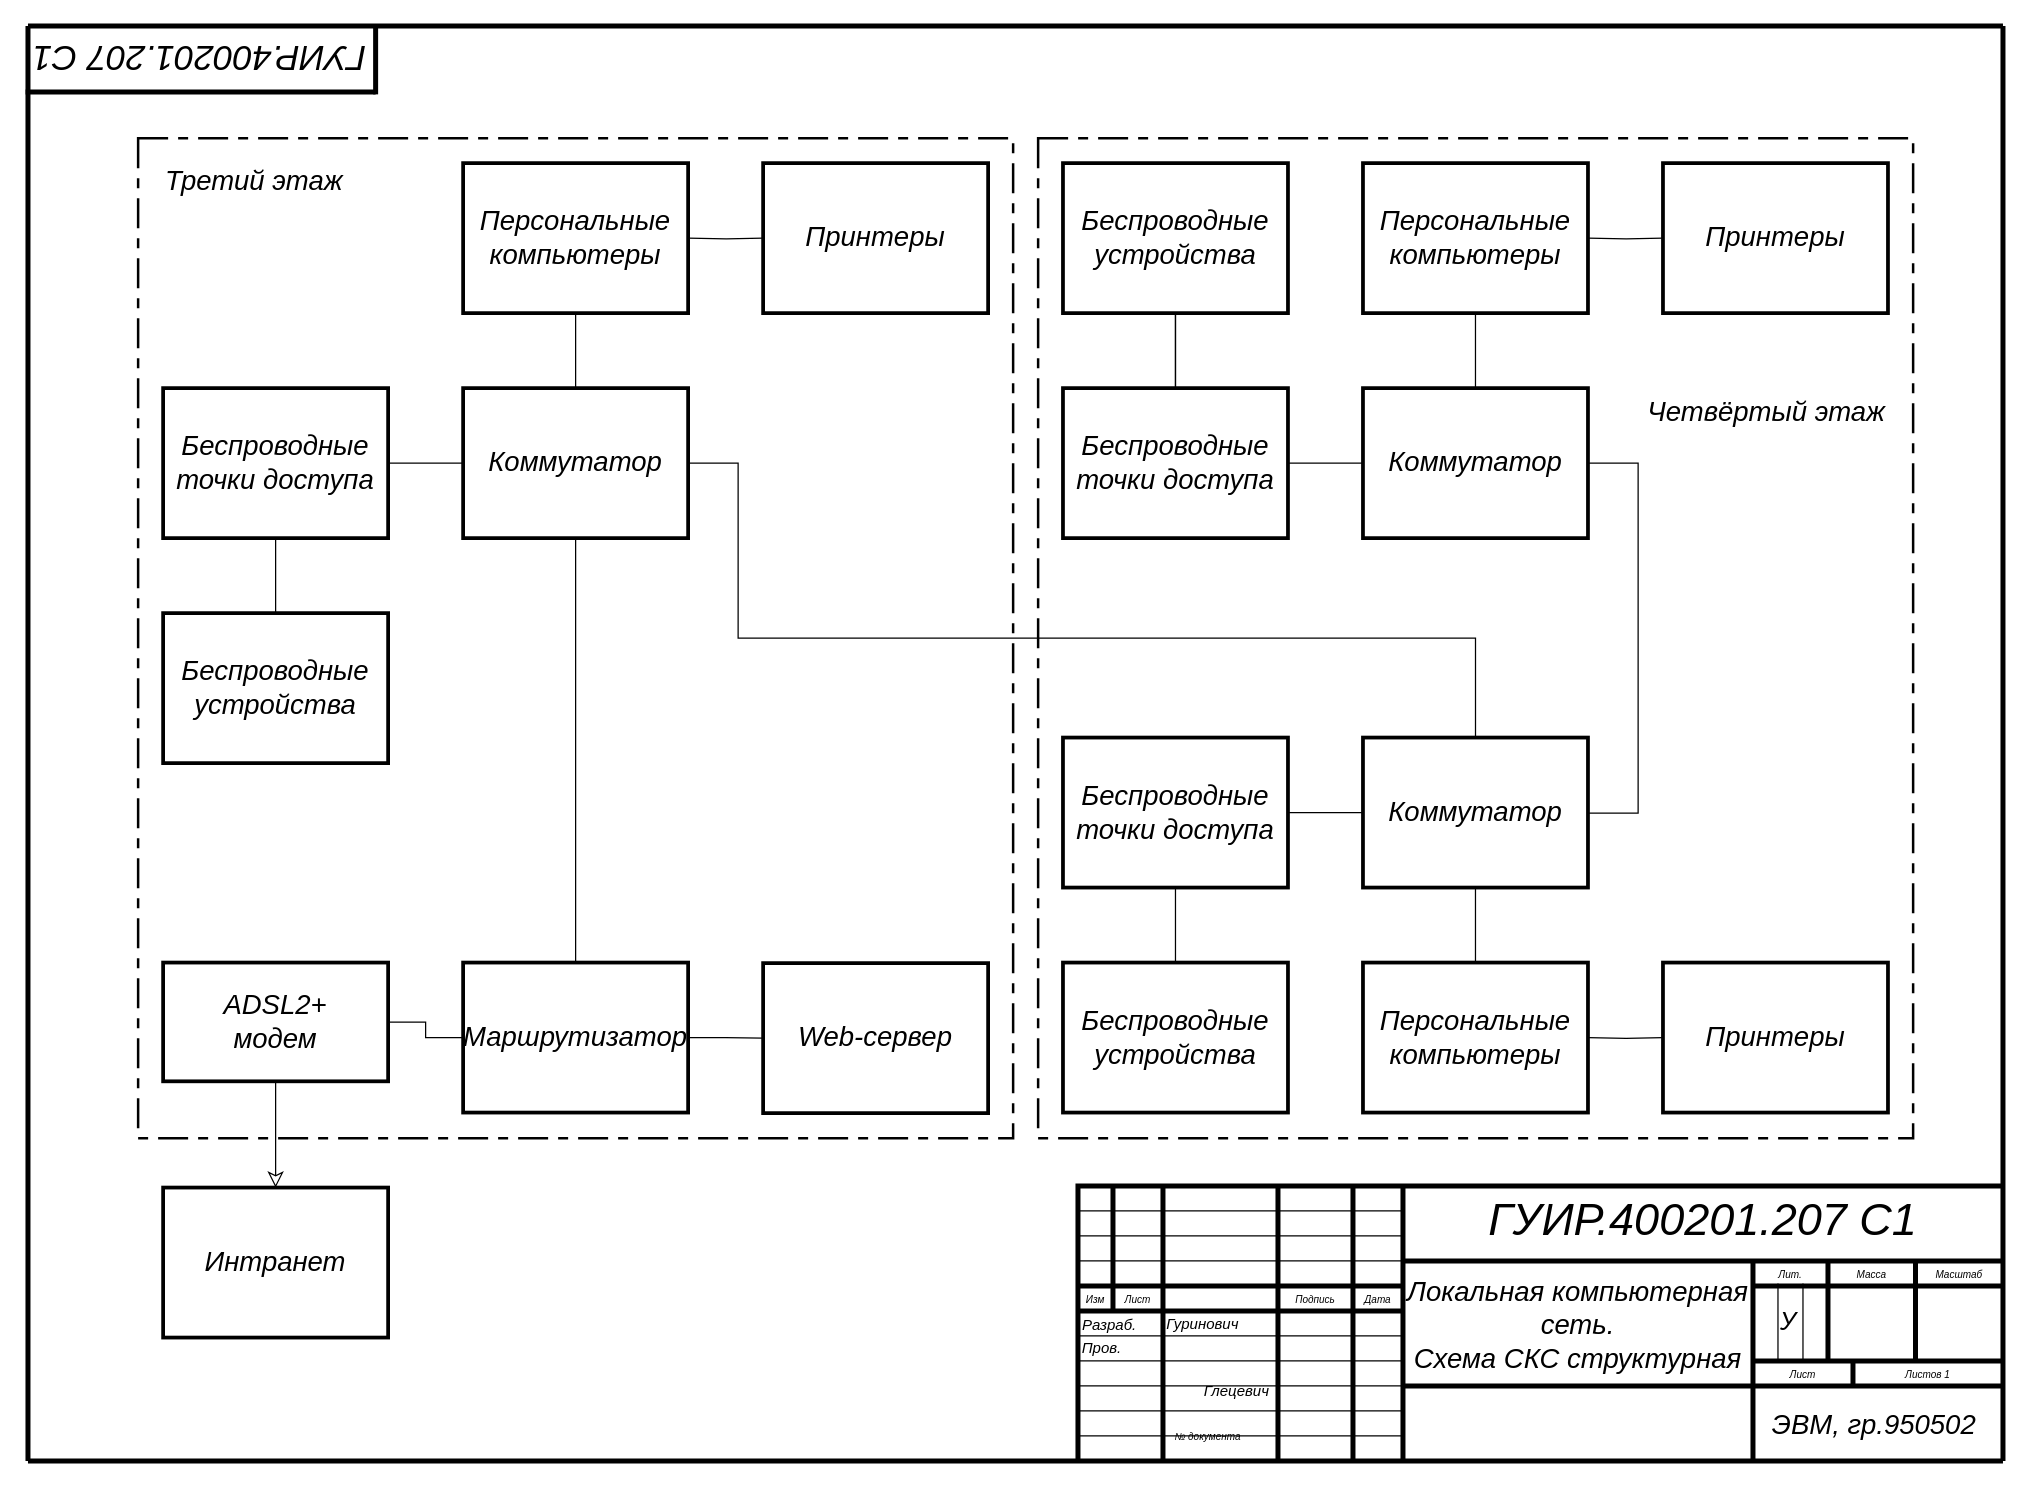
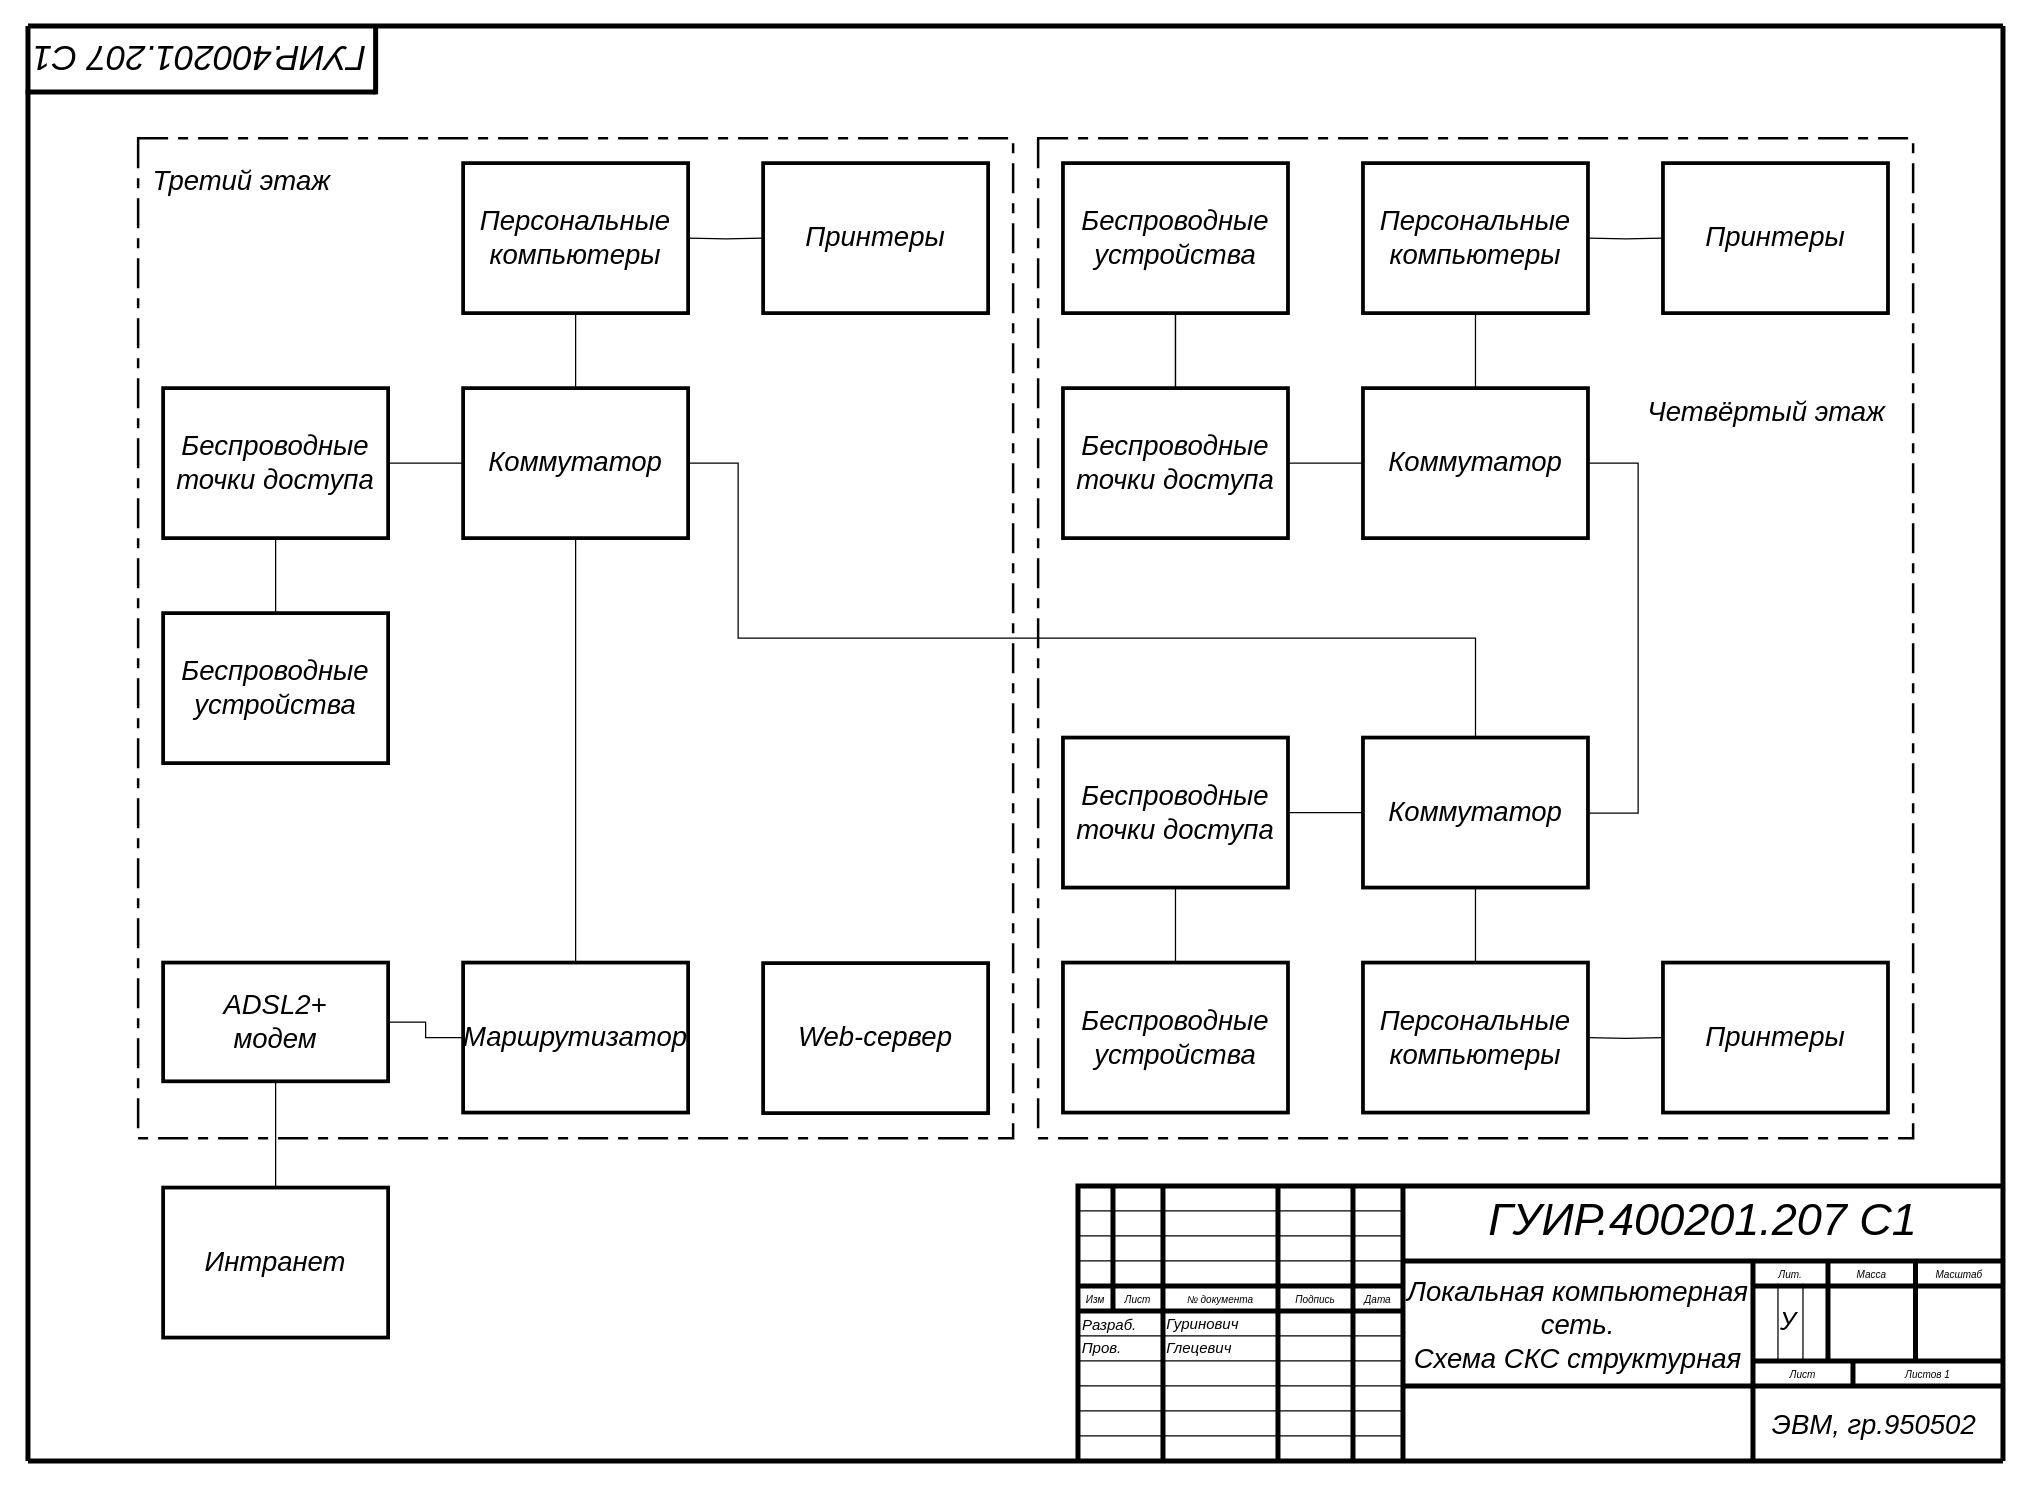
(269, 182) -> (257, 182)
(725, 1038) -> none
(276, 1174) -> (276, 1179)
(1259, 1392) -> (1222, 1348)
(1208, 1436) -> (1220, 1298)
